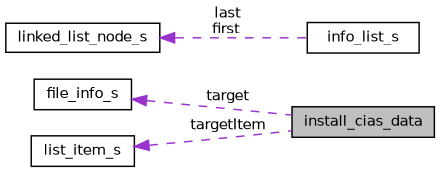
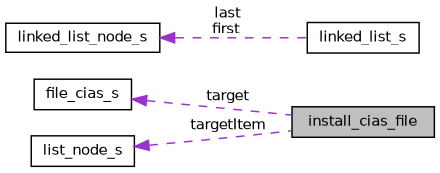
(363, 38) -> (363, 38)
(83, 94) -> (83, 94)
(363, 122) -> (363, 122)
(83, 151) -> (83, 151)
